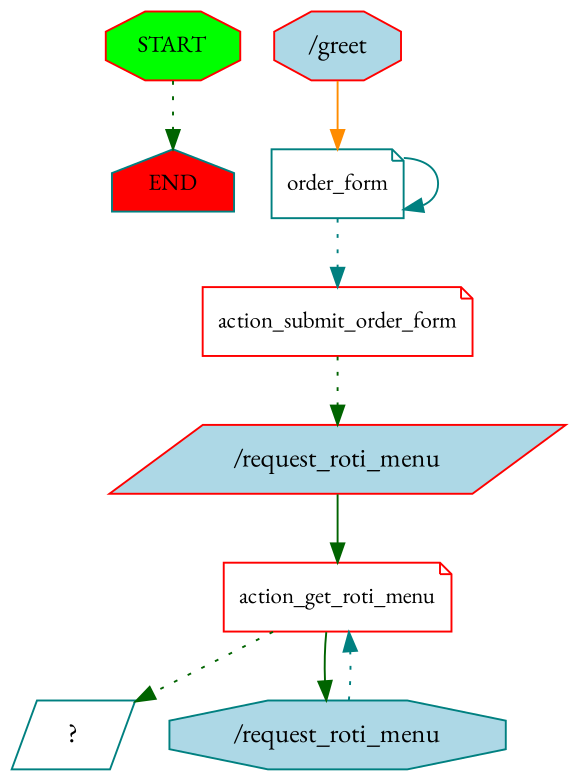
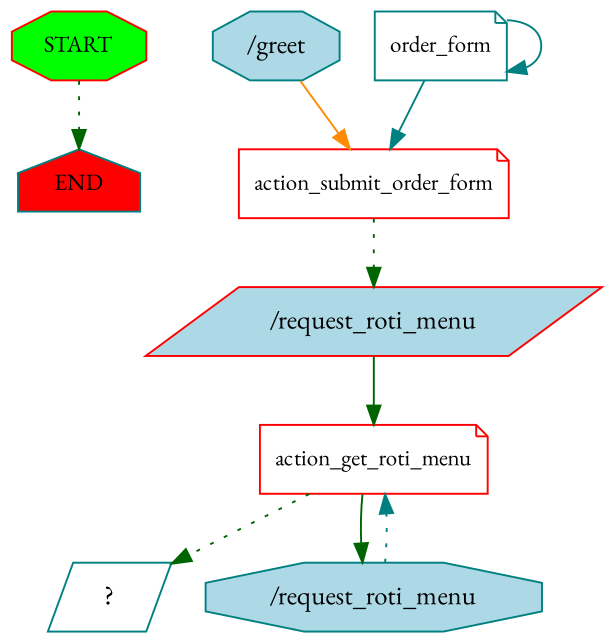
(338, 46) -> (276, 46)
(338, 105) -> (319, 107)
(338, 243) -> (412, 106)
